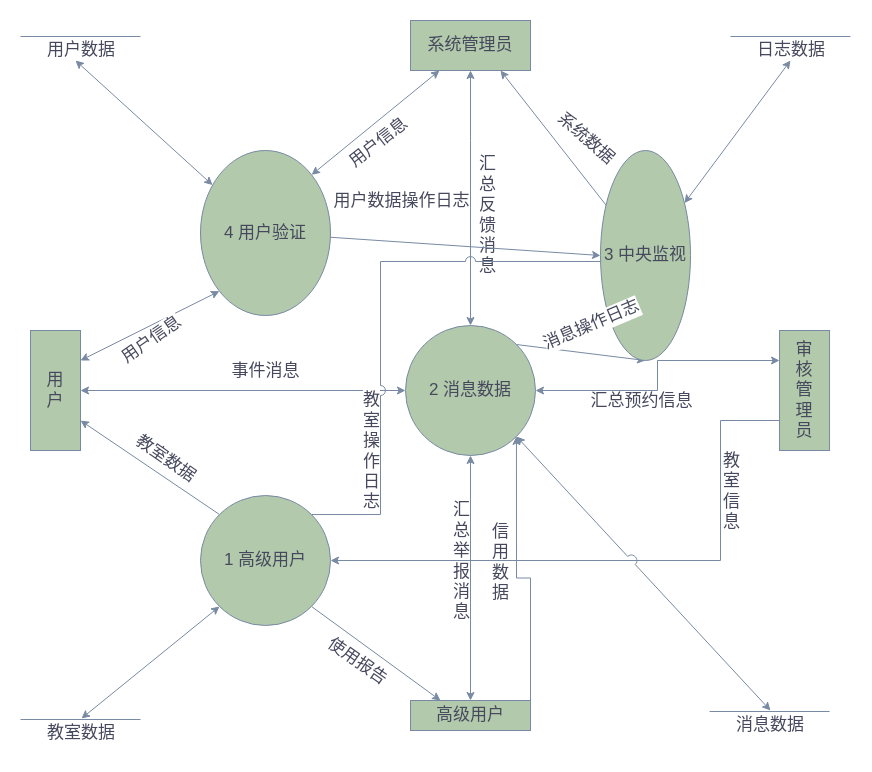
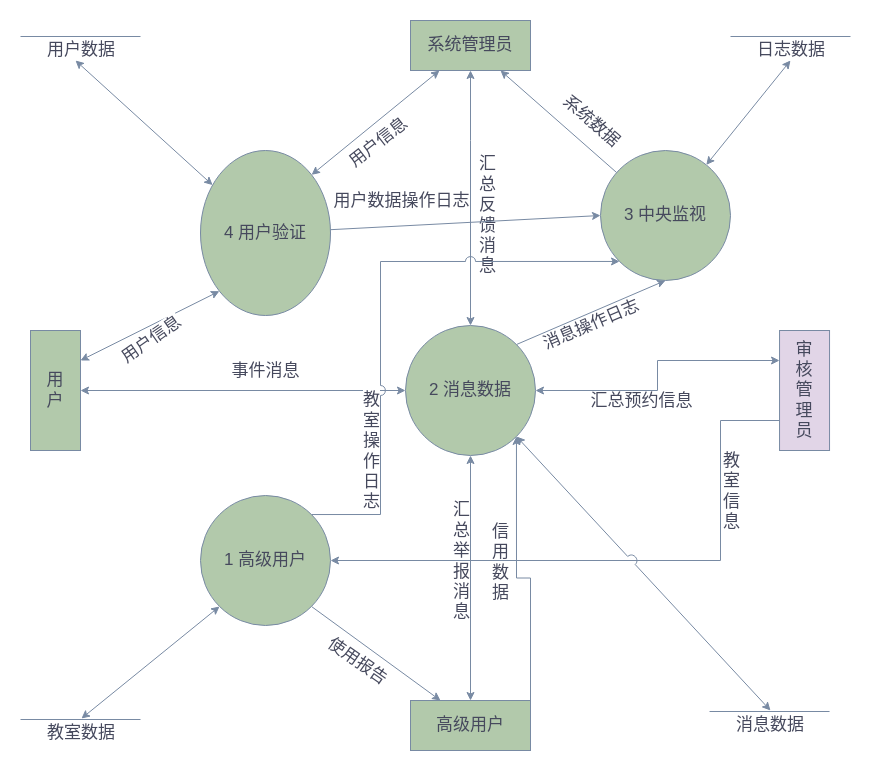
(646, 256) -> (666, 216)
(805, 391) -> (805, 391)
(153, 470) -> none
(471, 716) -> (471, 726)
